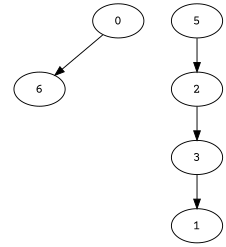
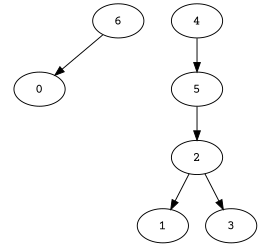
none -> (197, 21)
(82, 52) -> (82, 52)
(197, 187) -> (182, 187)
